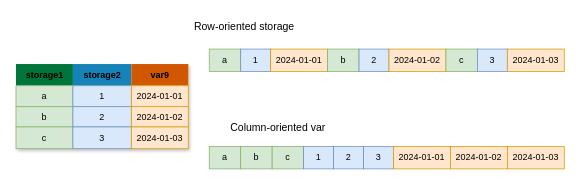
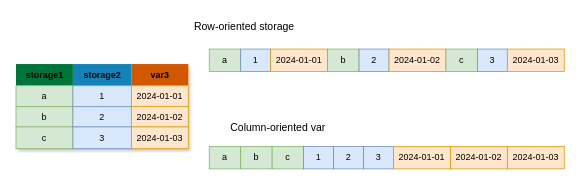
(160, 75) -> (160, 75)
